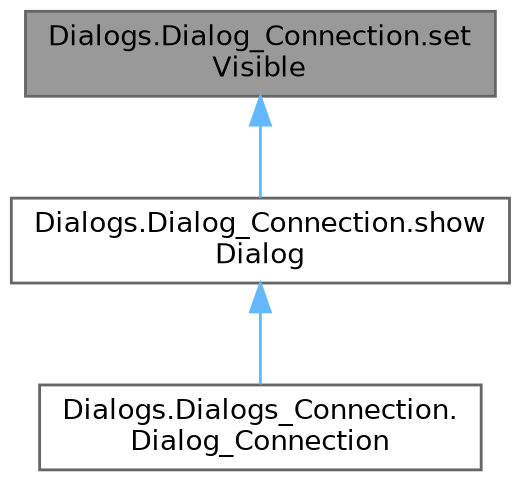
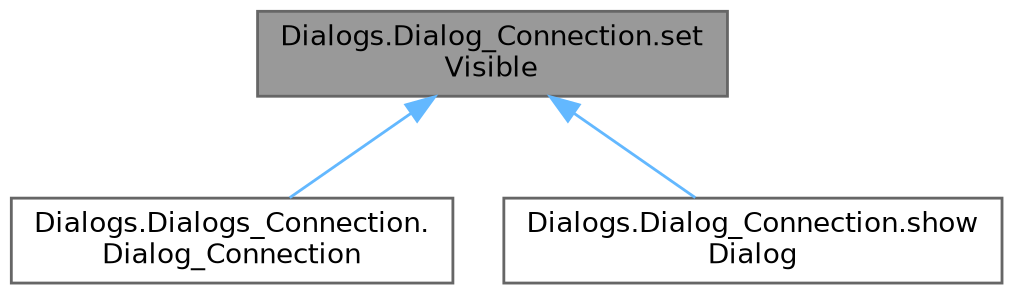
(260, 349) -> (350, 155)
